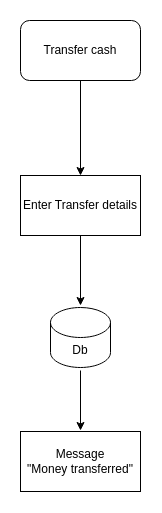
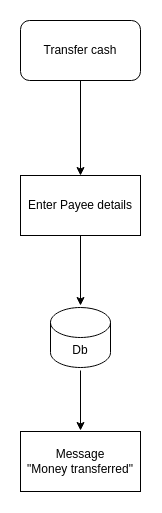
(81, 206) -> (81, 206)
